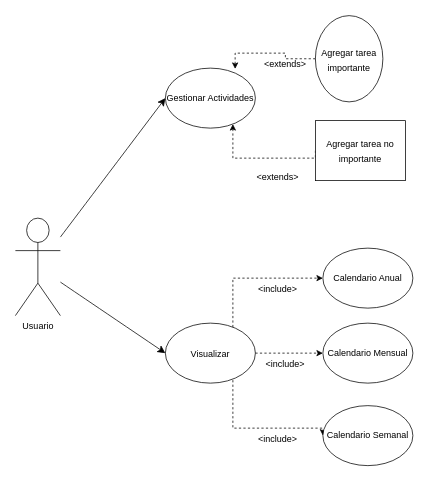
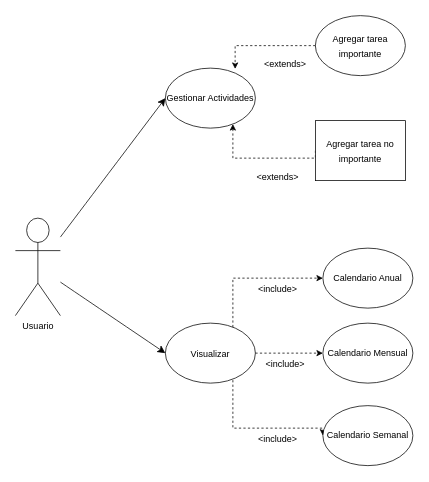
(349, 59) -> (360, 45)
